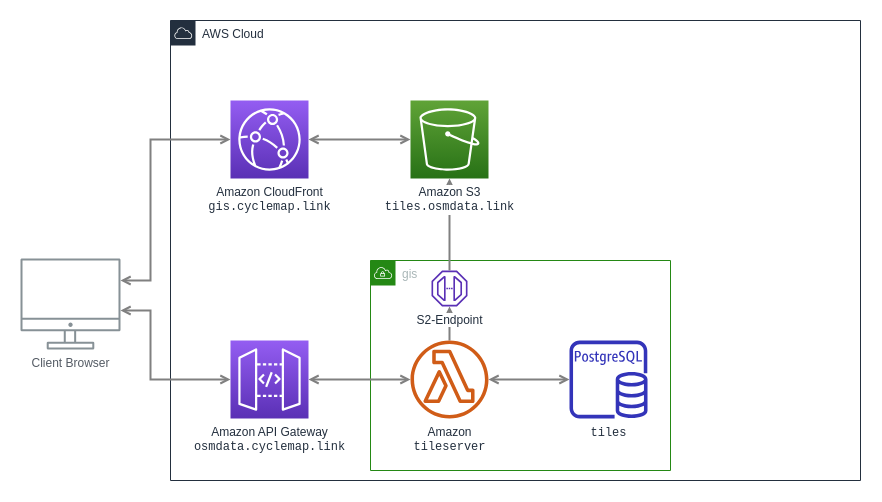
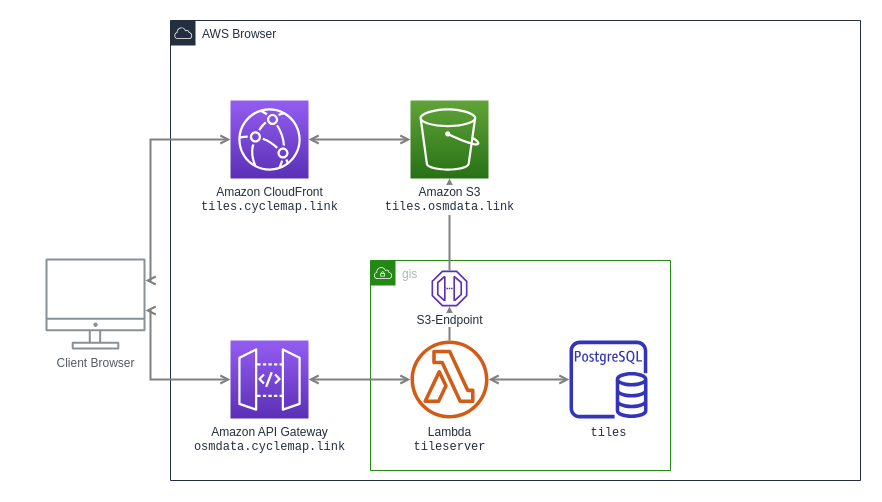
(230, 35) -> (238, 35)
(270, 200) -> (270, 200)
(71, 304) -> (96, 304)
(450, 321) -> (450, 321)
(450, 440) -> (450, 440)
